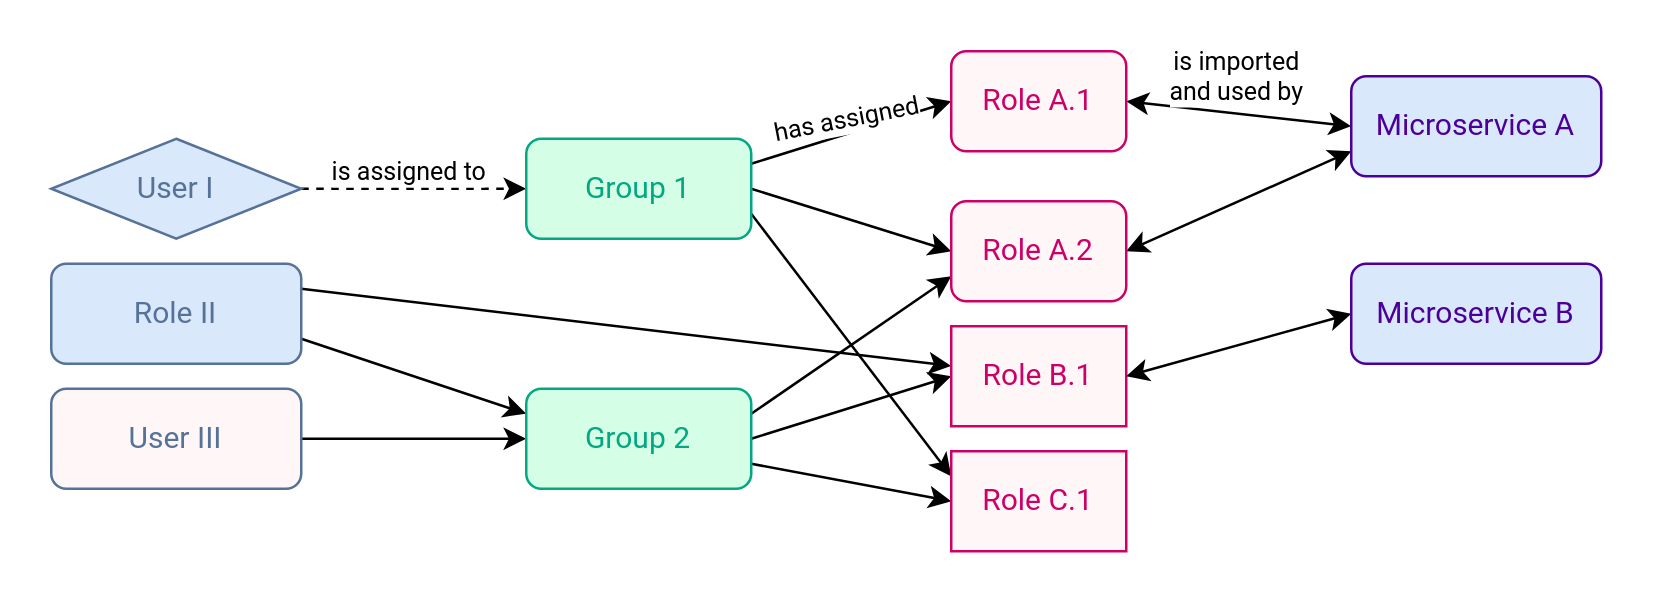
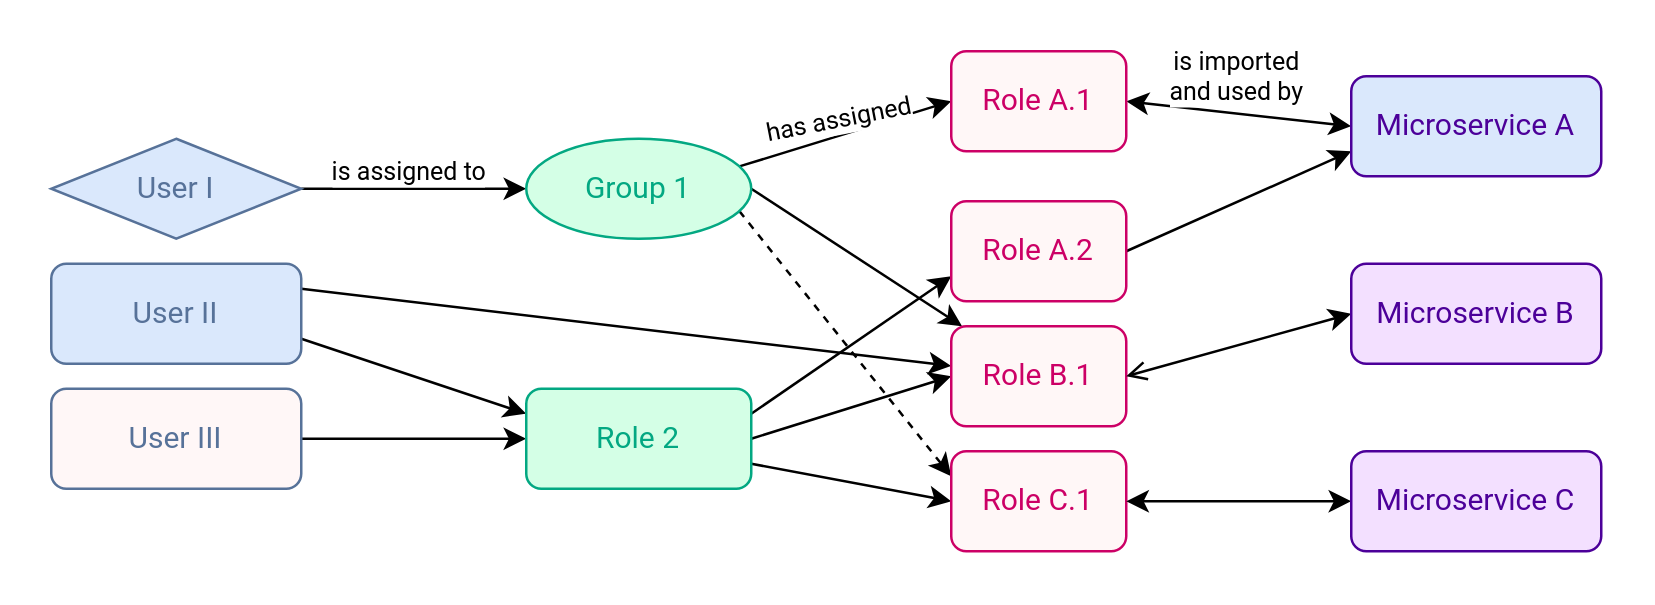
(407, 189) -> (407, 189)
(639, 189) -> (639, 189)
(843, 217) -> (834, 242)
(1144, 244) -> (1137, 246)
(800, 277) -> (795, 281)
(176, 314) -> (176, 314)
(1476, 314) -> (1476, 314)
(1145, 371) -> (1140, 372)
(1039, 376) -> (1039, 376)
(639, 439) -> (639, 439)
(1039, 501) -> (1039, 501)
none -> (1239, 501)
none -> (1476, 501)
